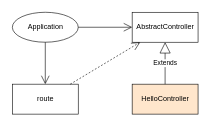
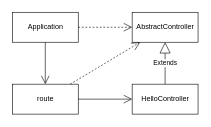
(45, 27) -> (45, 27)
(104, 27) -> (104, 27)
none -> (105, 99)
(165, 99) -> (165, 99)
